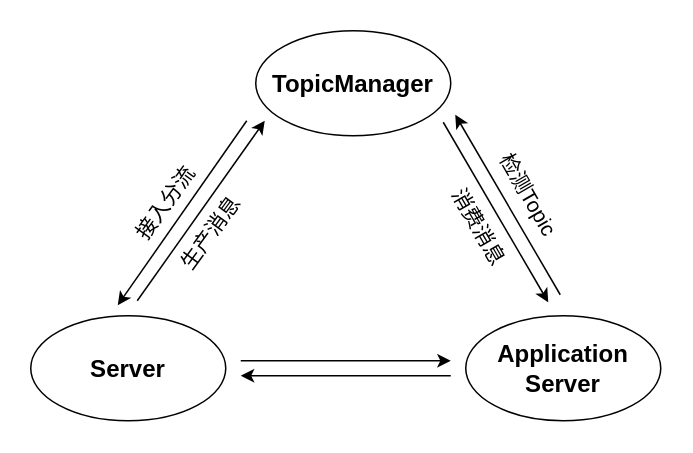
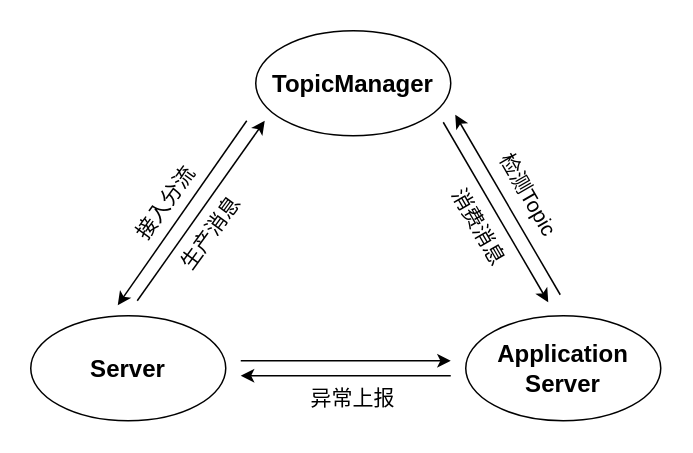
none -> (353, 398)
